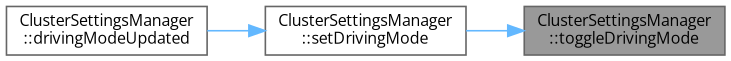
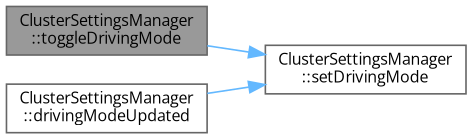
(487, 31) -> (228, 49)
